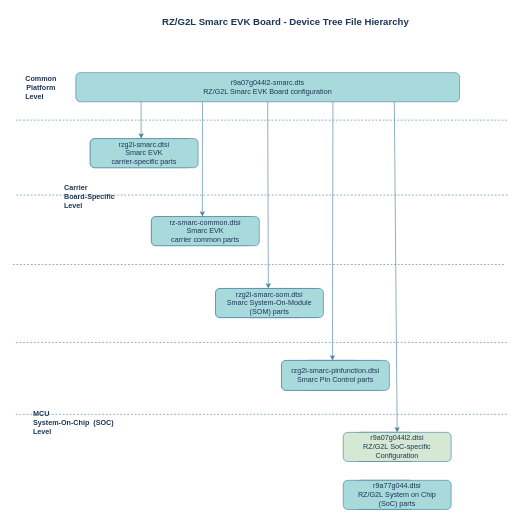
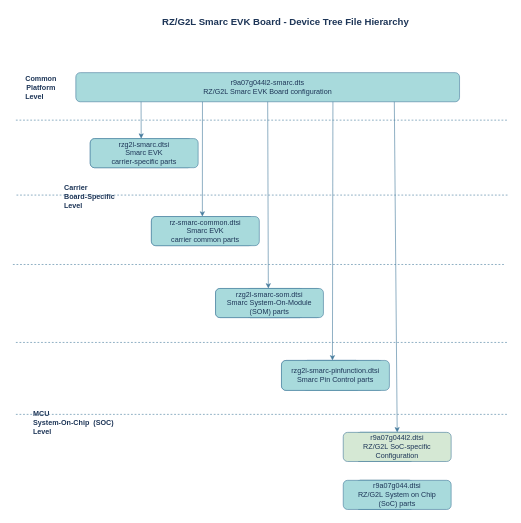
(398, 495) -> (398, 495)
